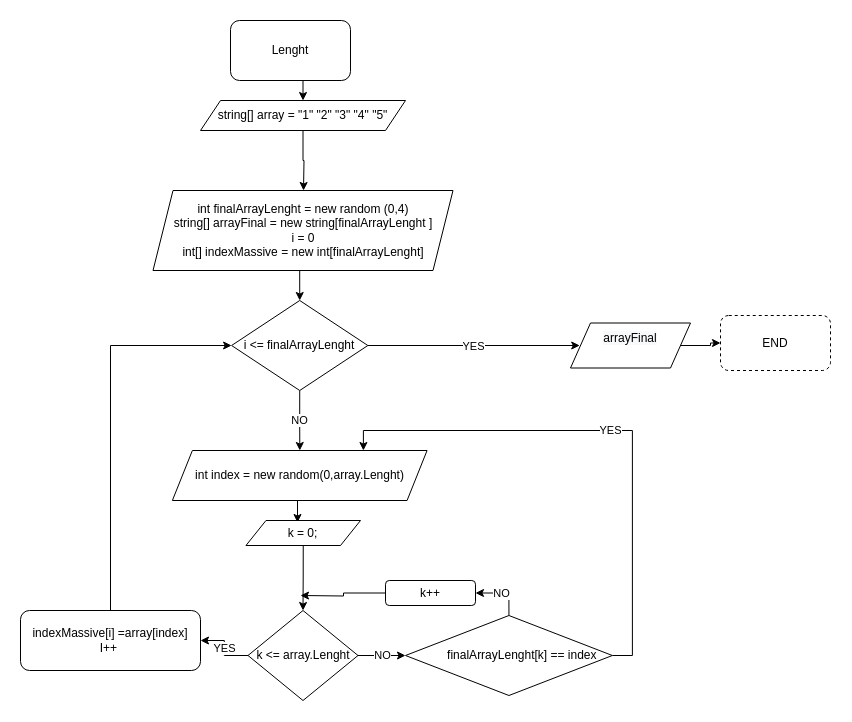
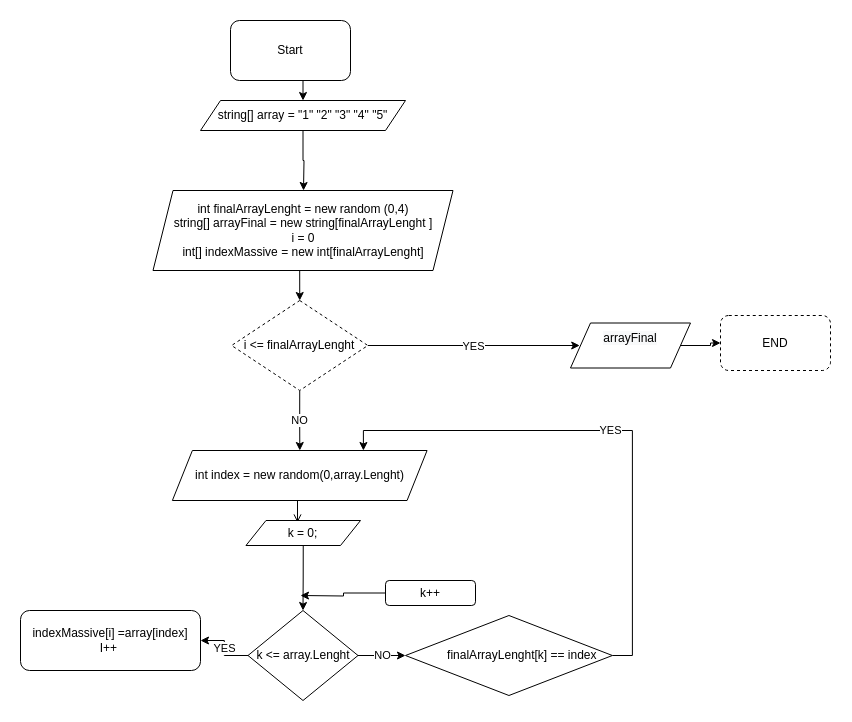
(291, 51) -> (291, 51)
(300, 346) -> (300, 346)
(111, 422) -> none
(298, 514) -> (298, 515)
(507, 593) -> none
